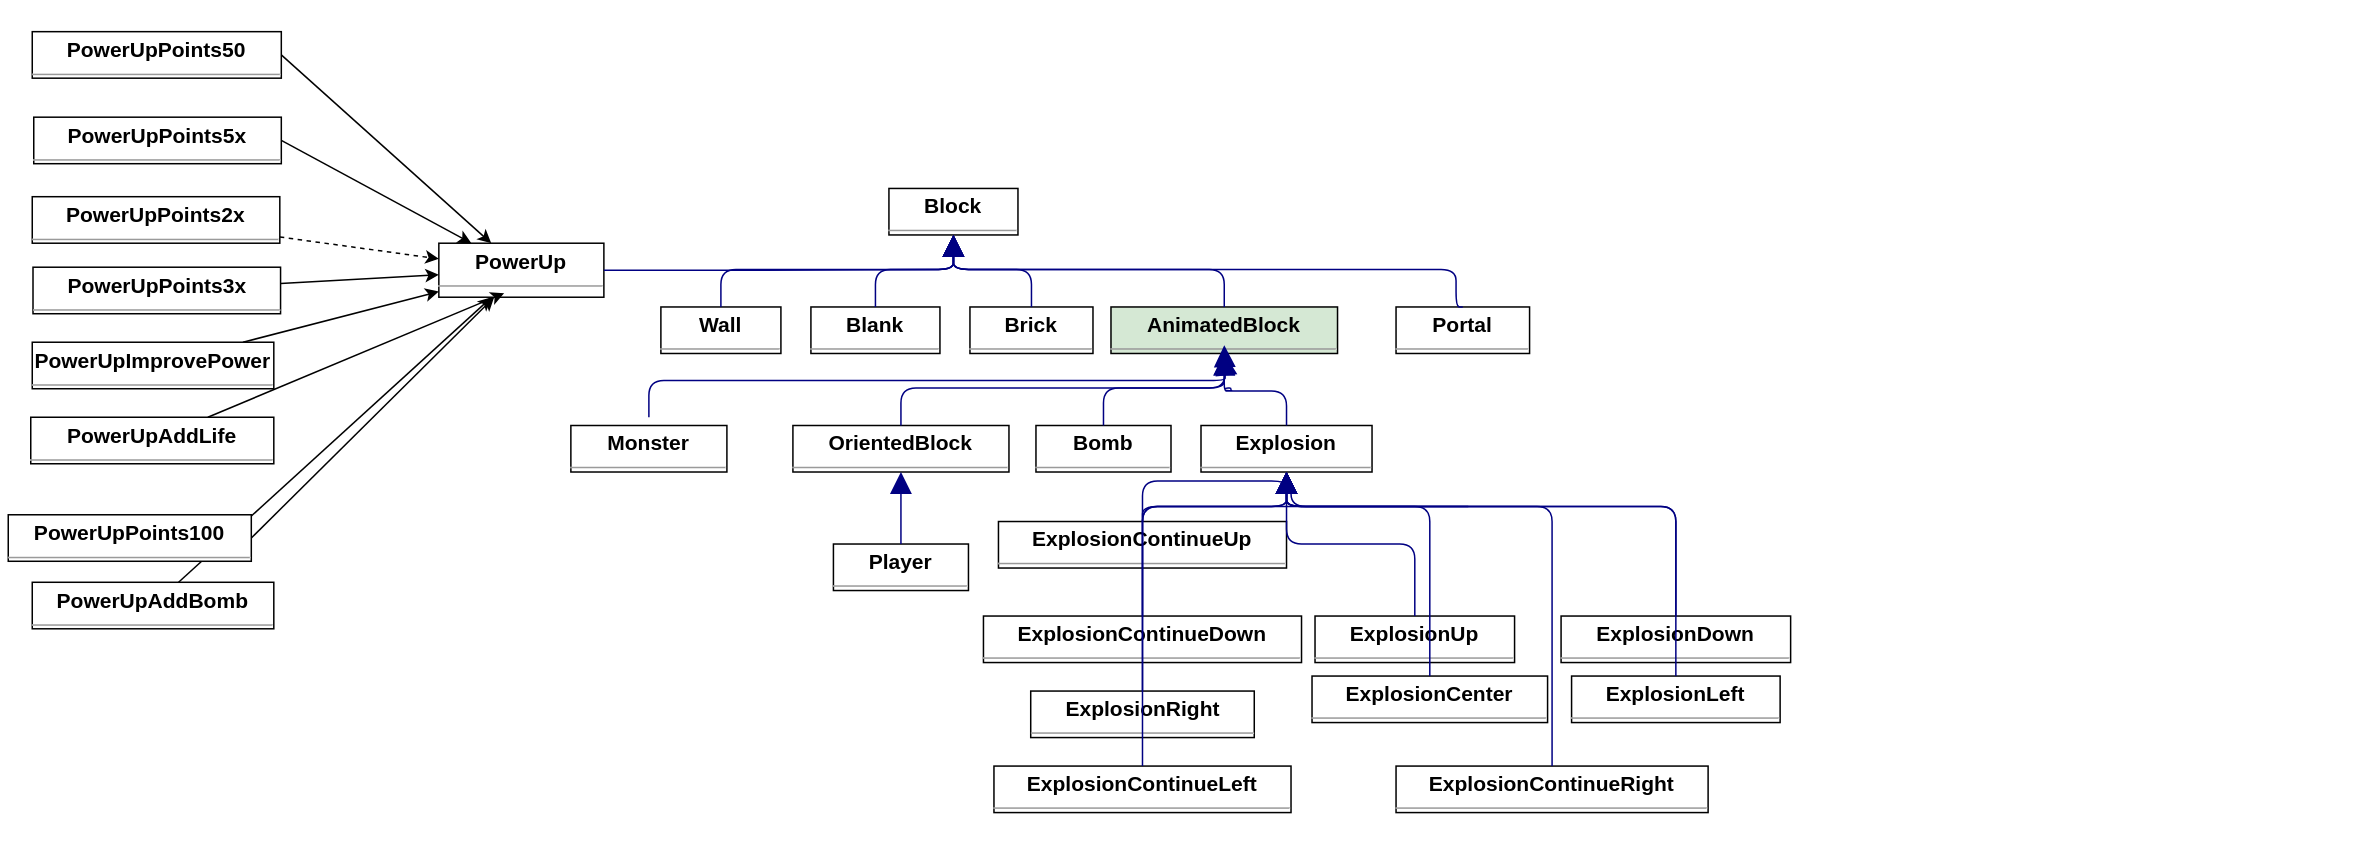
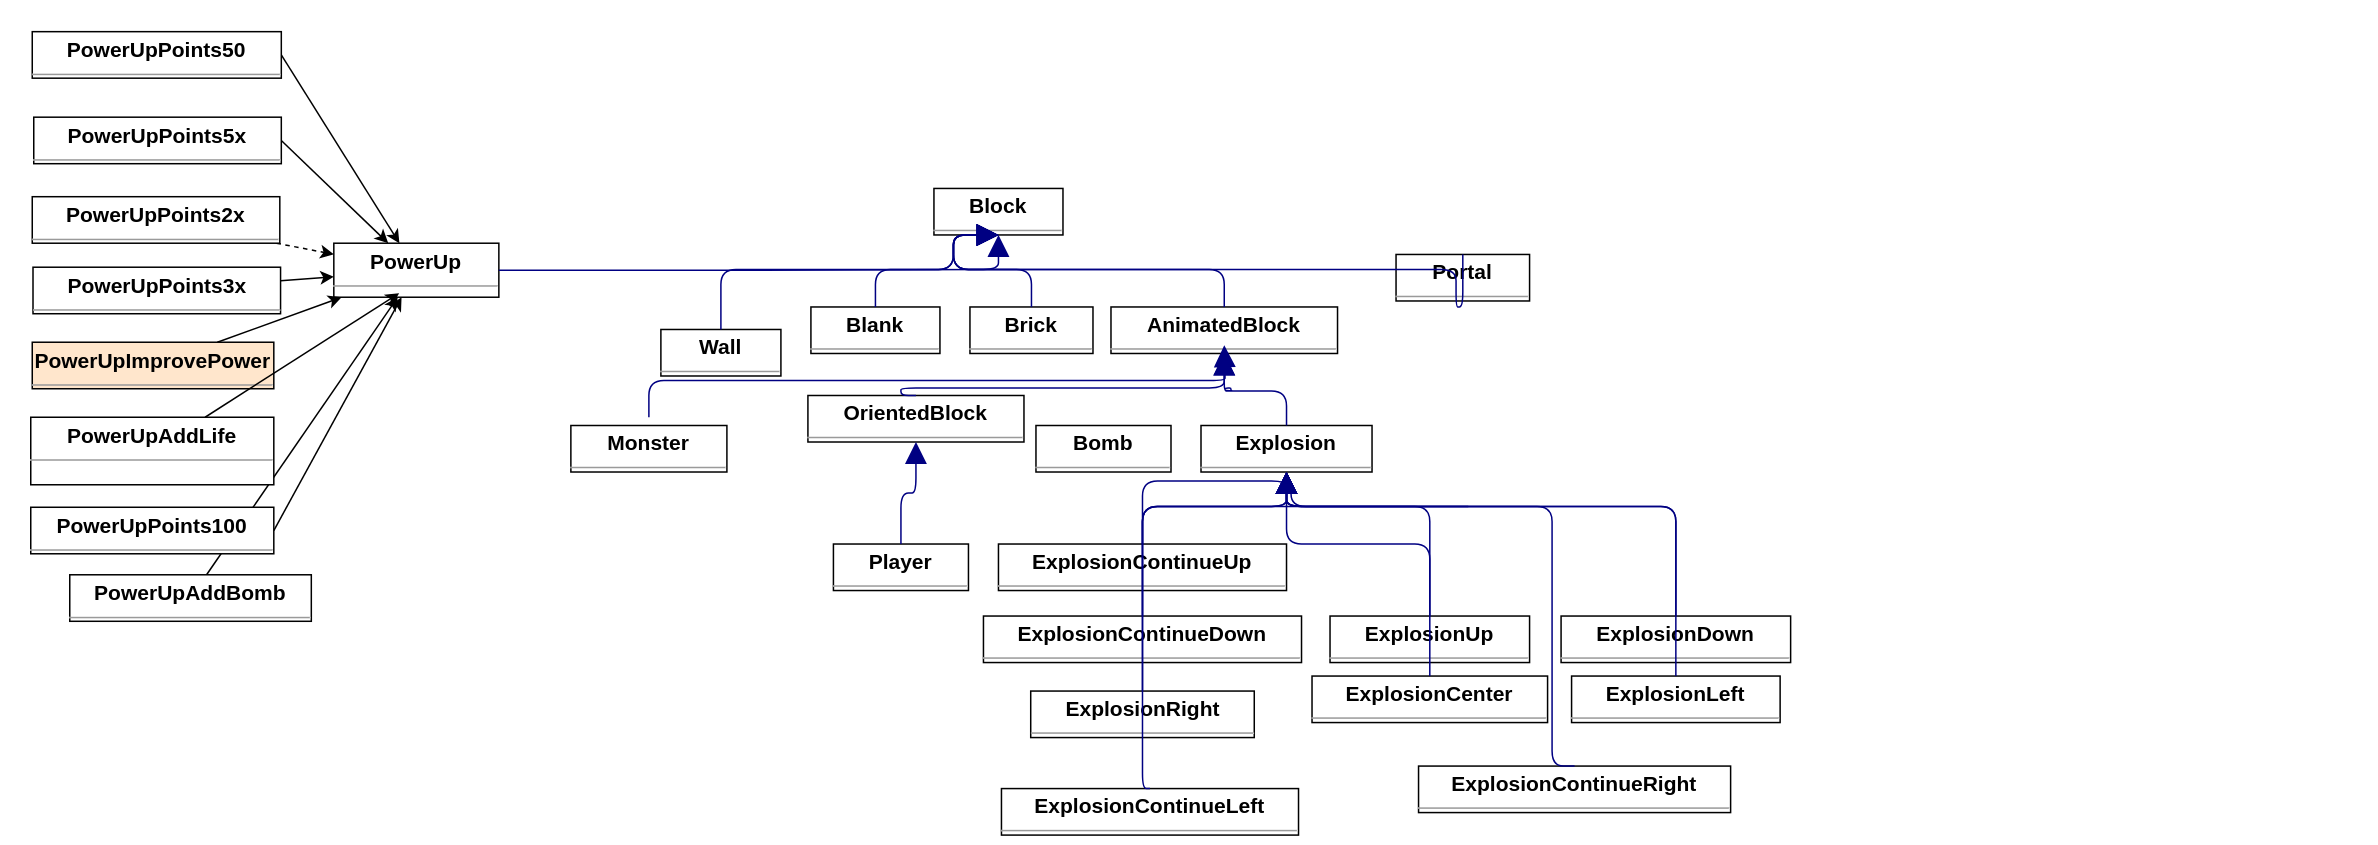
(953, 212) -> (998, 212)
(521, 270) -> (416, 270)
(721, 330) -> (721, 353)
(1224, 330) -> (1224, 330)
(1463, 330) -> (1463, 278)
(153, 365) -> (153, 365)
(1103, 408) -> none
(152, 440) -> (152, 451)
(901, 449) -> (916, 419)
(130, 538) -> (152, 530)
(1142, 545) -> (1142, 567)
(153, 605) -> (191, 598)
(1415, 639) -> (1430, 639)
(1142, 789) -> (1150, 812)
(1552, 789) -> (1574, 789)
